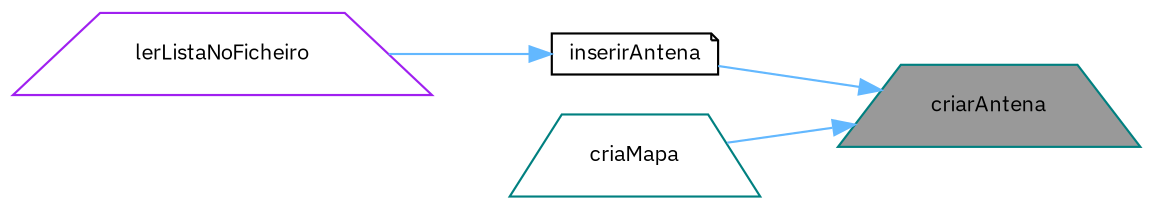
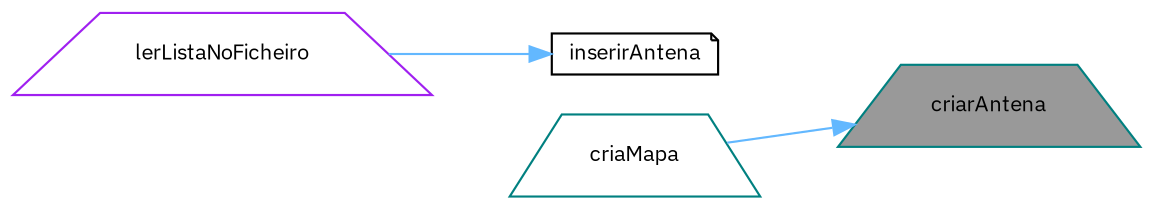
(789, 76) -> none
